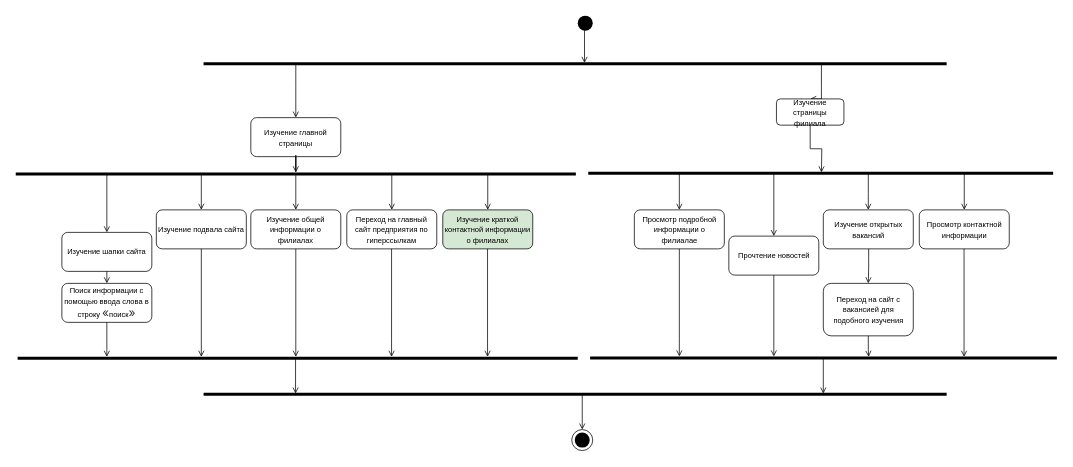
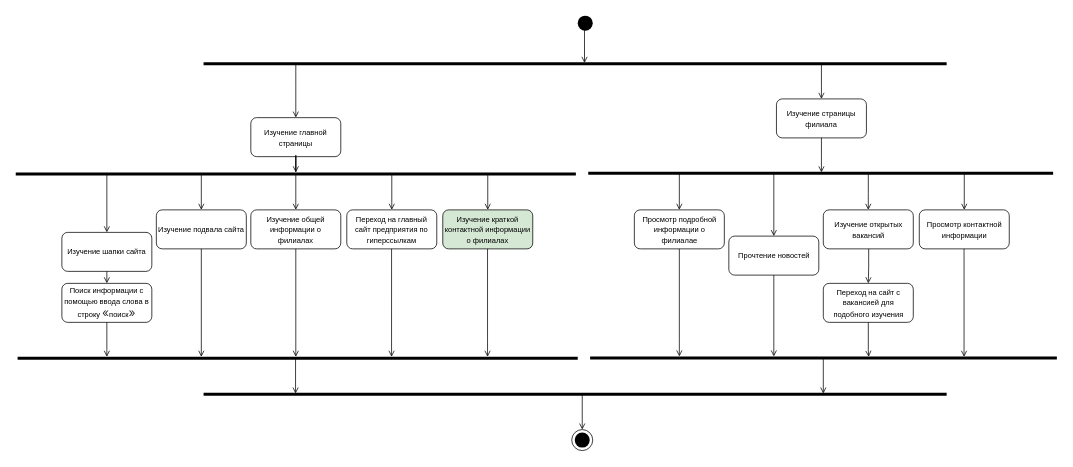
(810, 112) -> (822, 118)
(869, 309) -> (869, 303)
